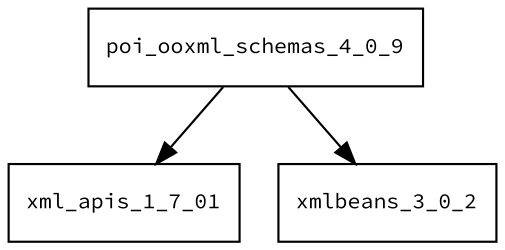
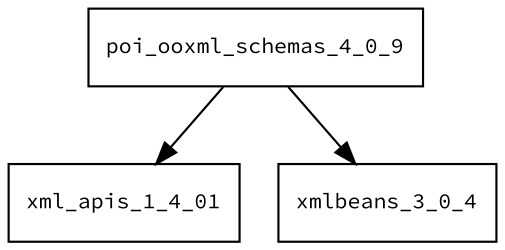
(124, 203) -> (124, 203)
(387, 203) -> (387, 203)
